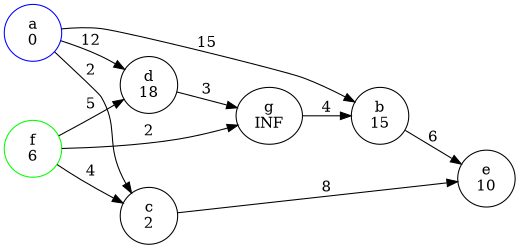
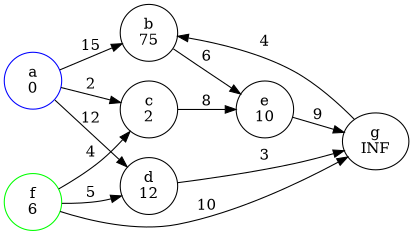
(149, 85) -> (149, 186)
(380, 116) -> (149, 33)
none -> (313, 123)
(149, 131) -> (207, 206)
